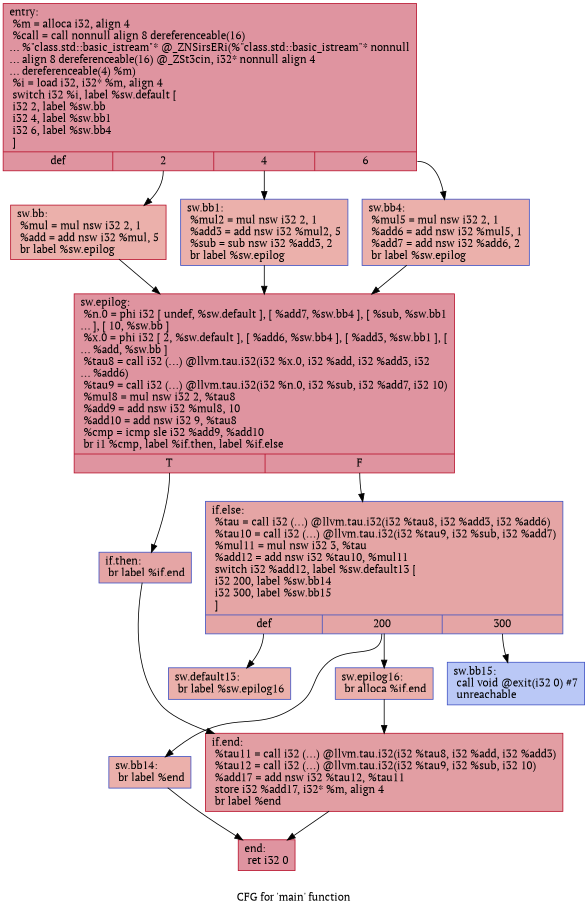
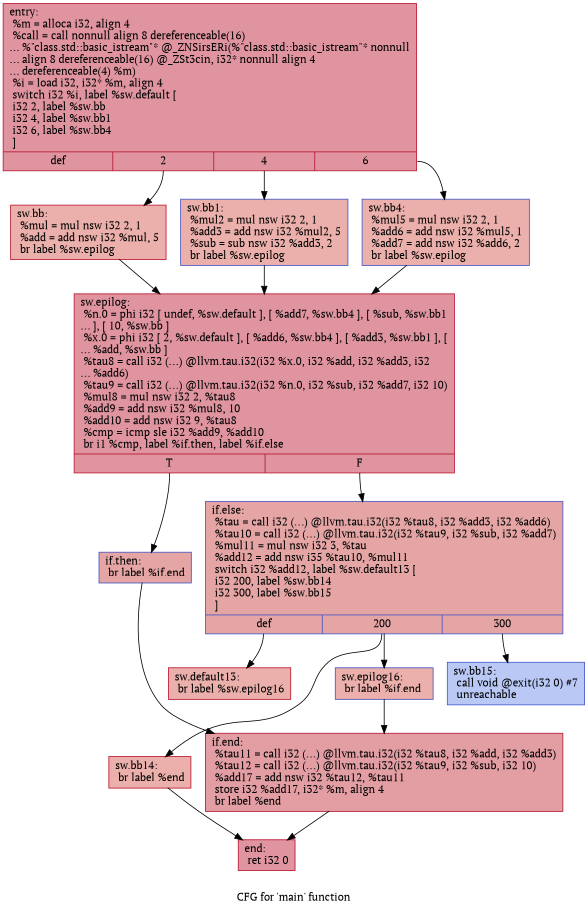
(310, 558) -> (310, 558)
(230, 684) -> (230, 684)
(384, 689) -> (381, 689)
(150, 772) -> (150, 772)
